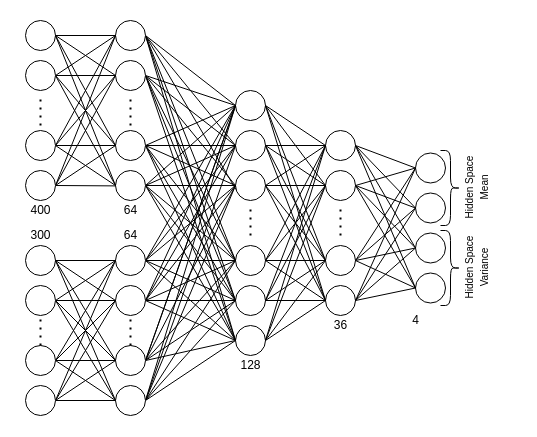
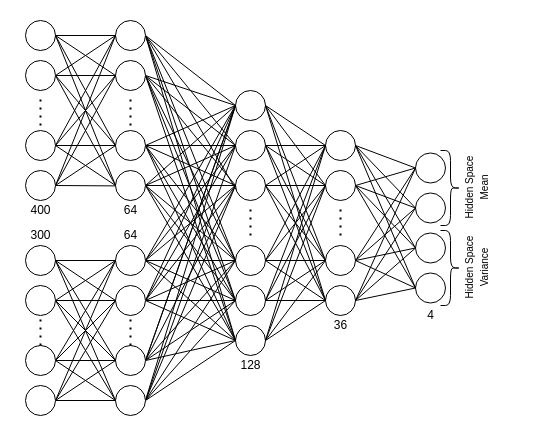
(416, 321) -> (431, 316)
